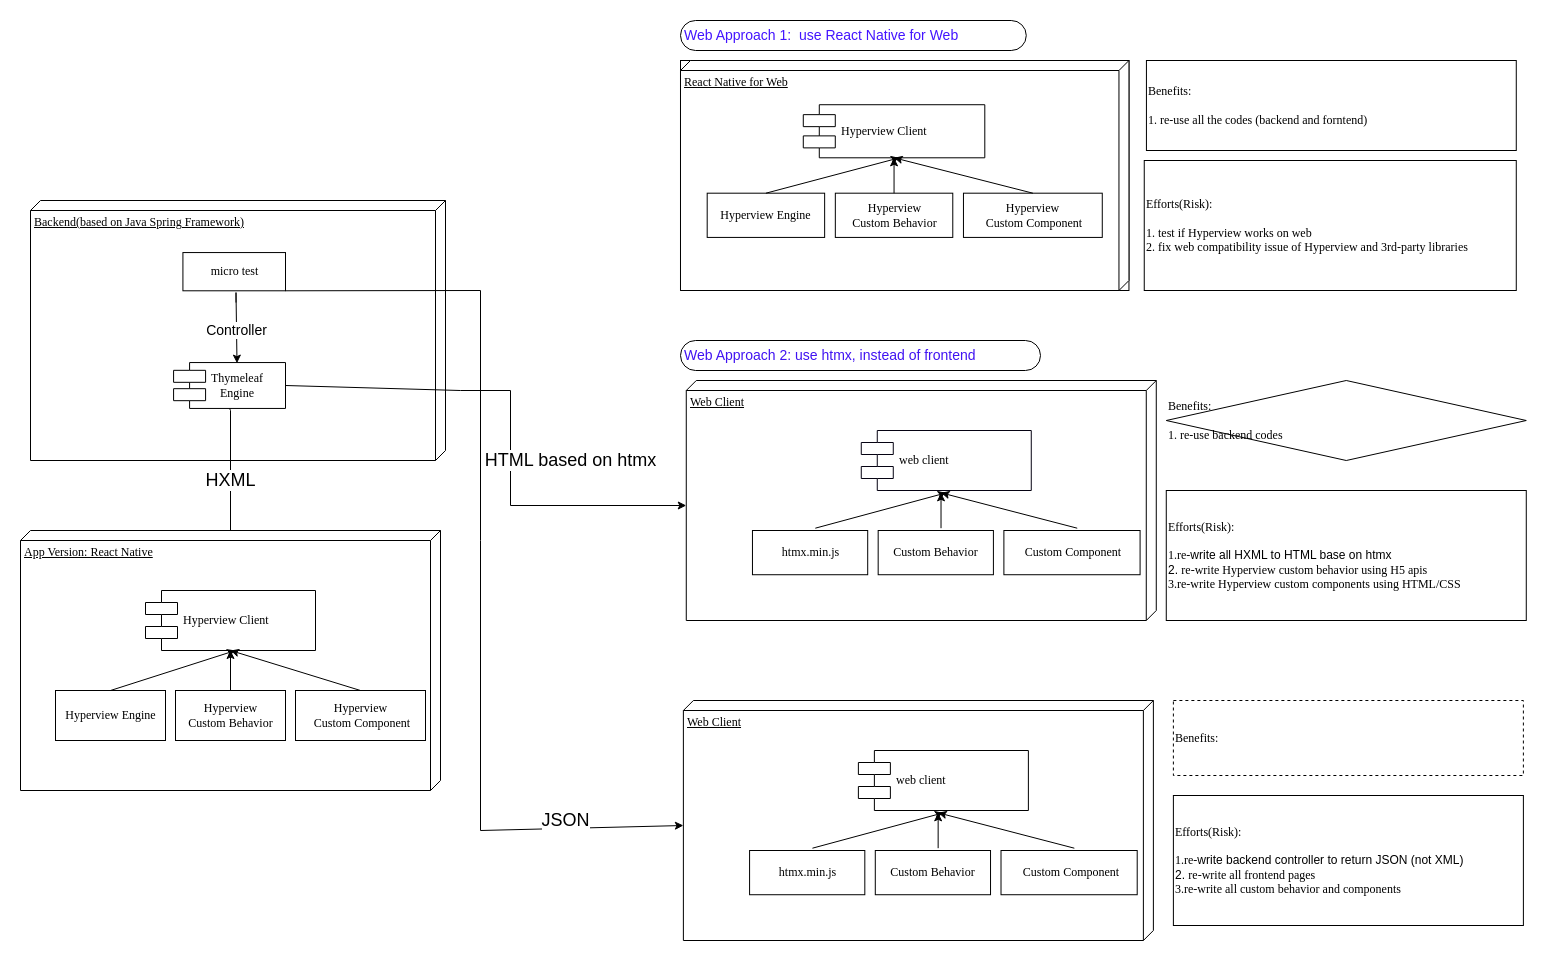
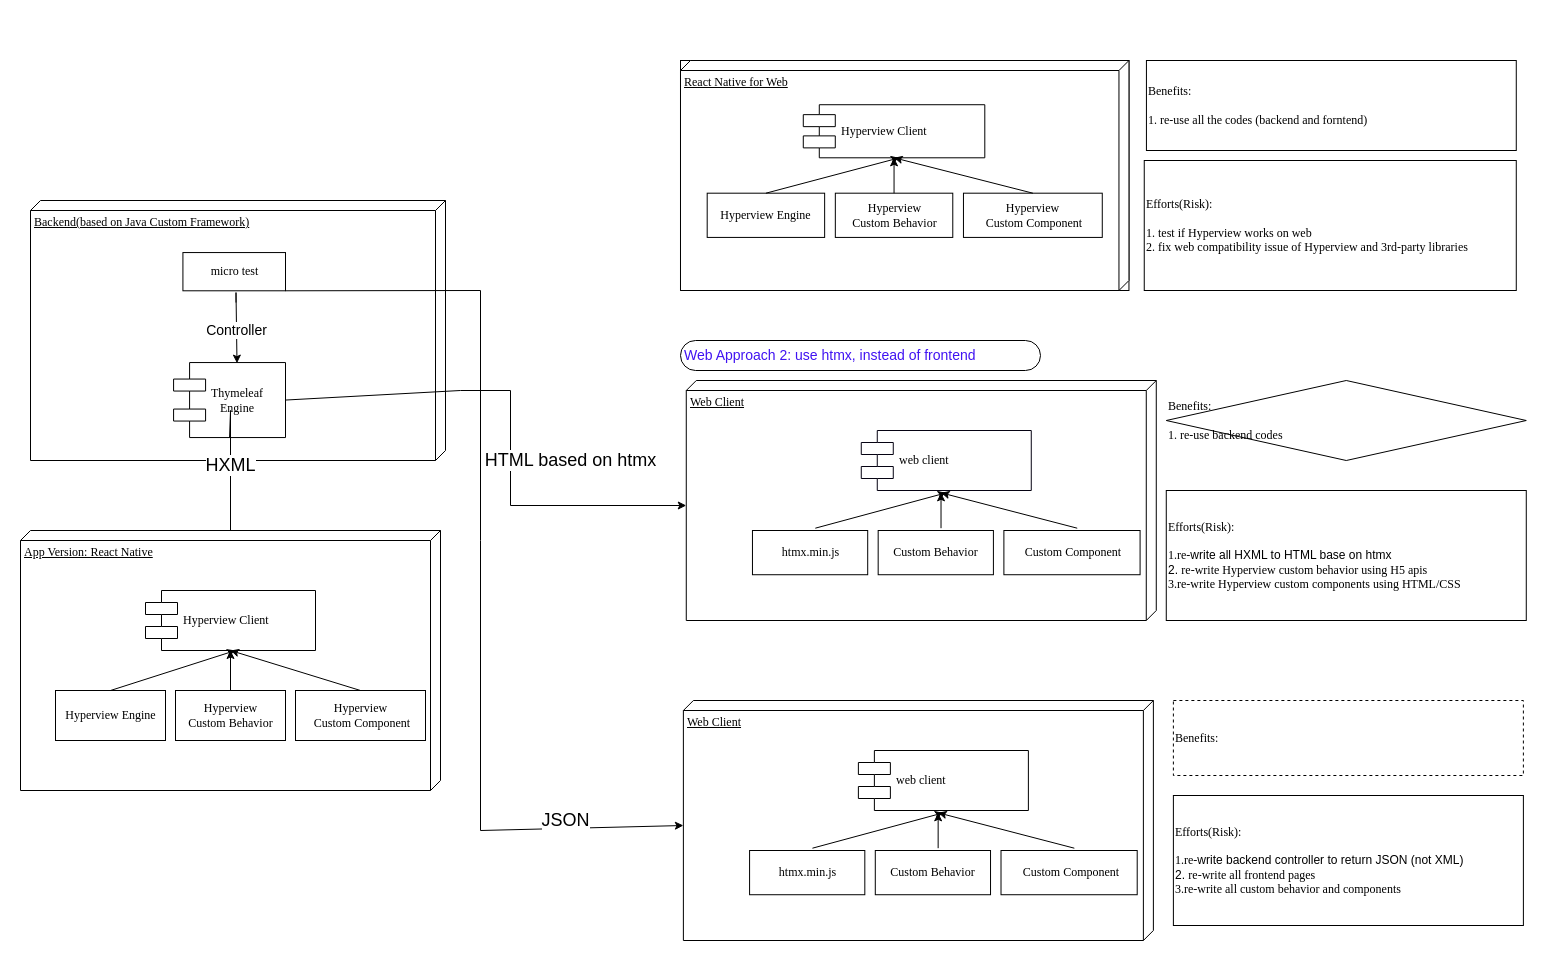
(853, 36) -> none
(158, 223) -> (159, 223)
(230, 385) -> (230, 400)
